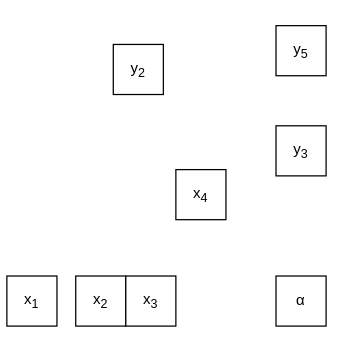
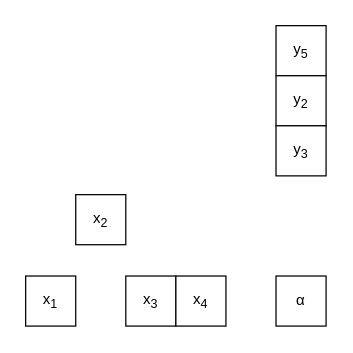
(138, 69) -> (301, 101)
(201, 194) -> (201, 301)
(32, 301) -> (51, 301)
(101, 301) -> (101, 219)
